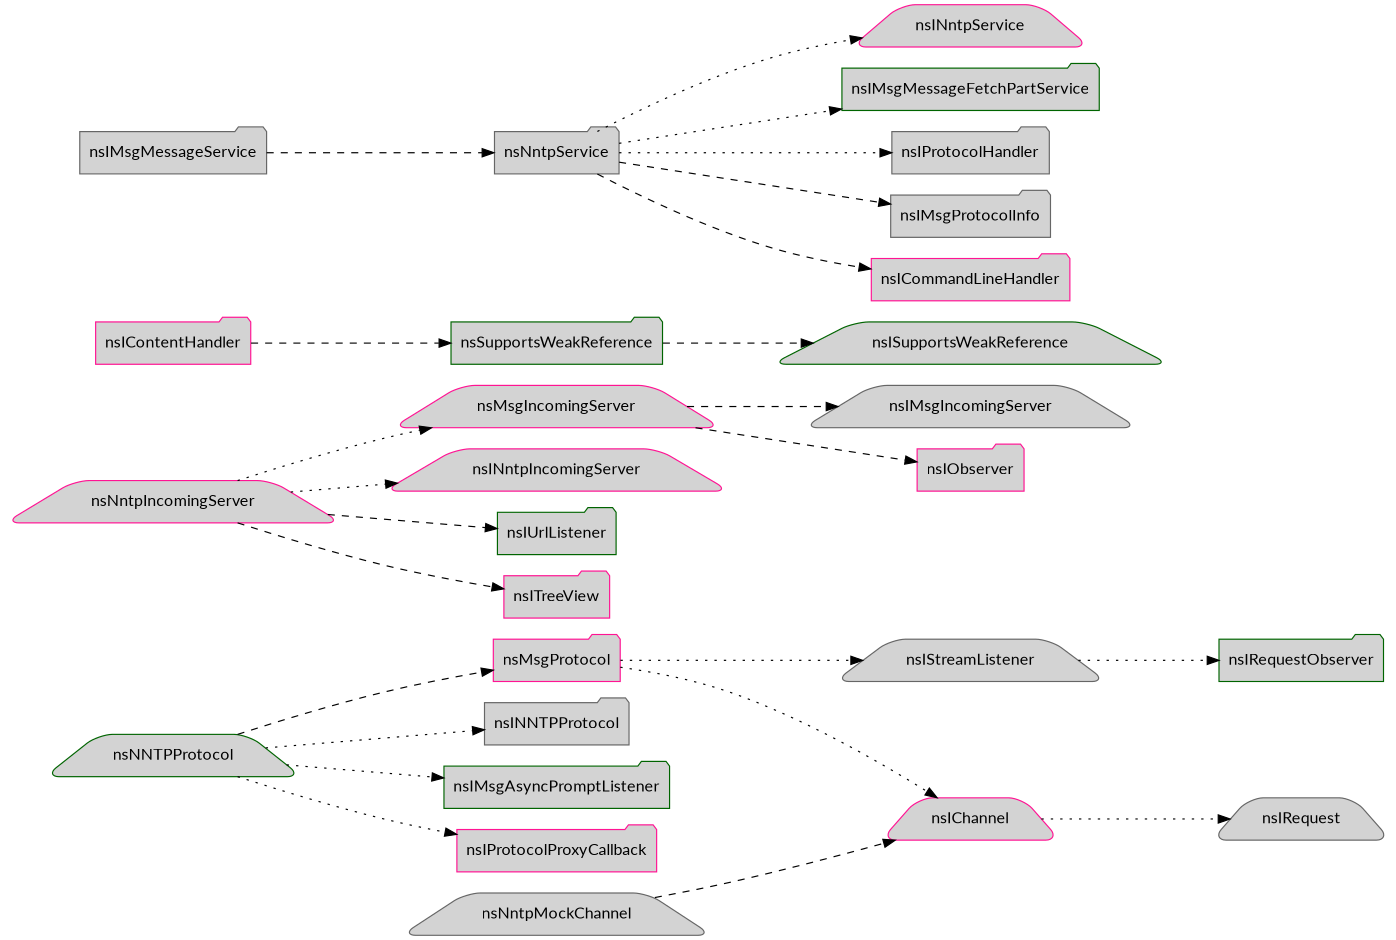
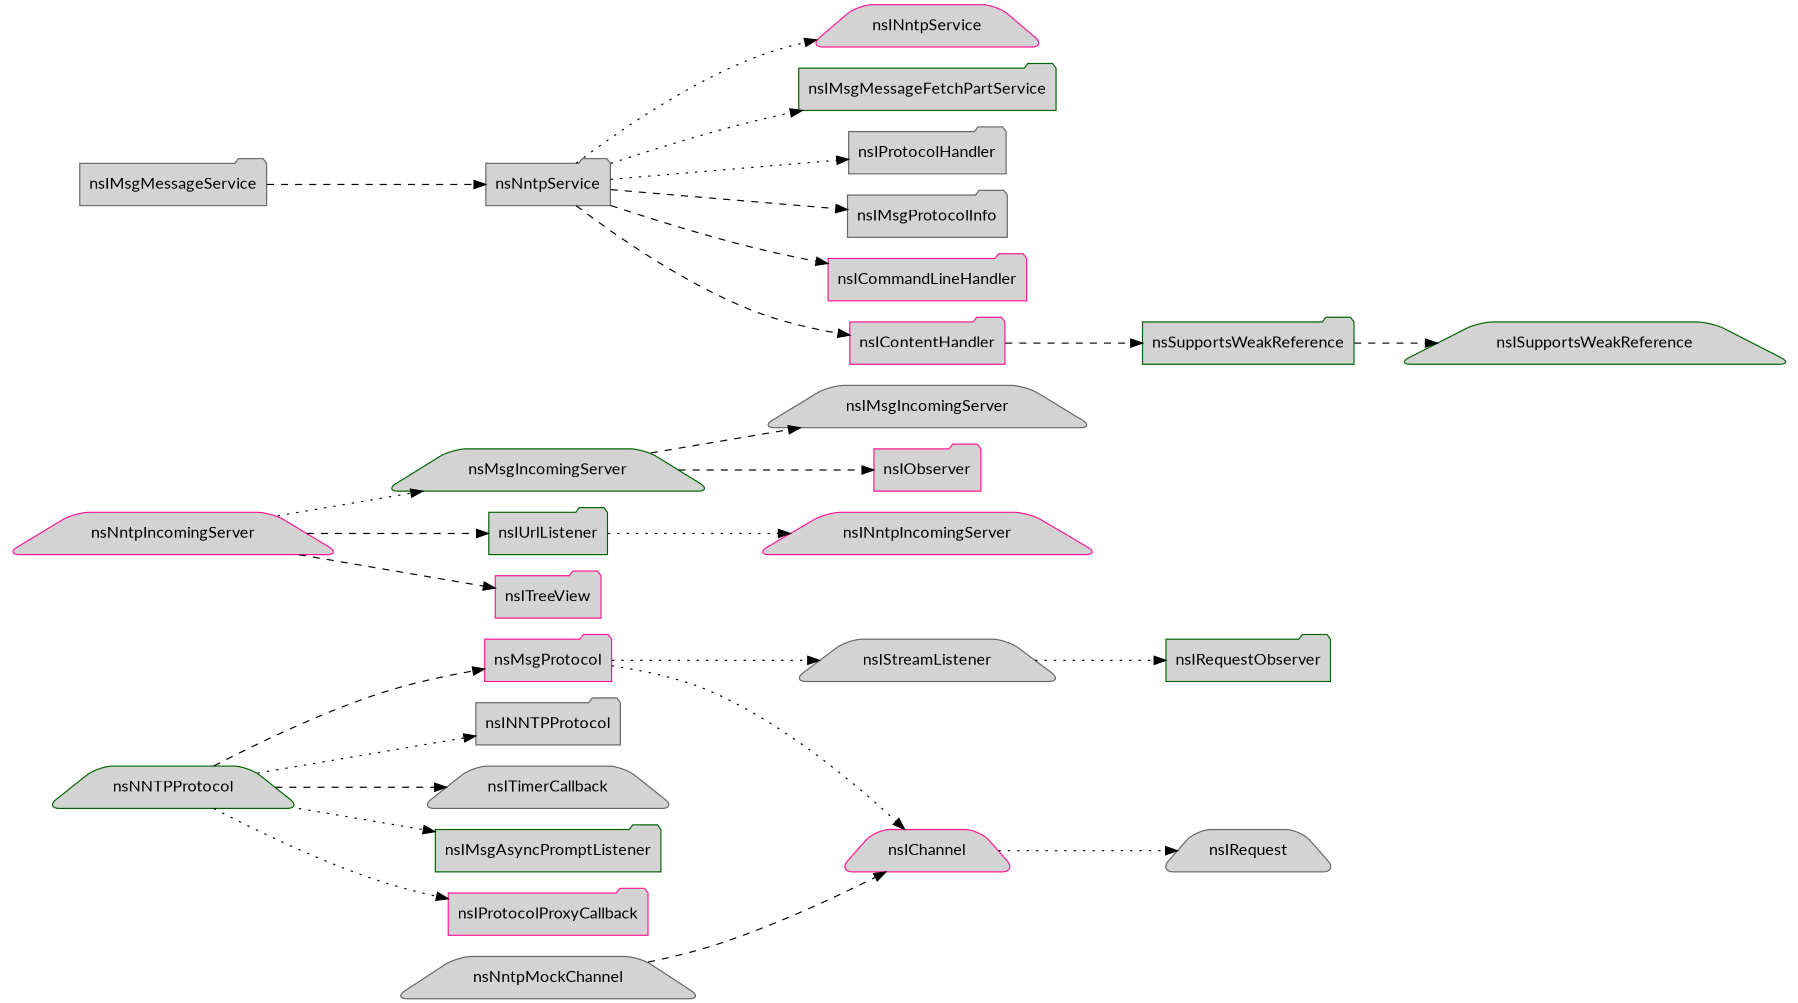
none -> (699, 286)
(557, 407) -> (548, 470)
(338, 488) -> (693, 533)
none -> (548, 787)
